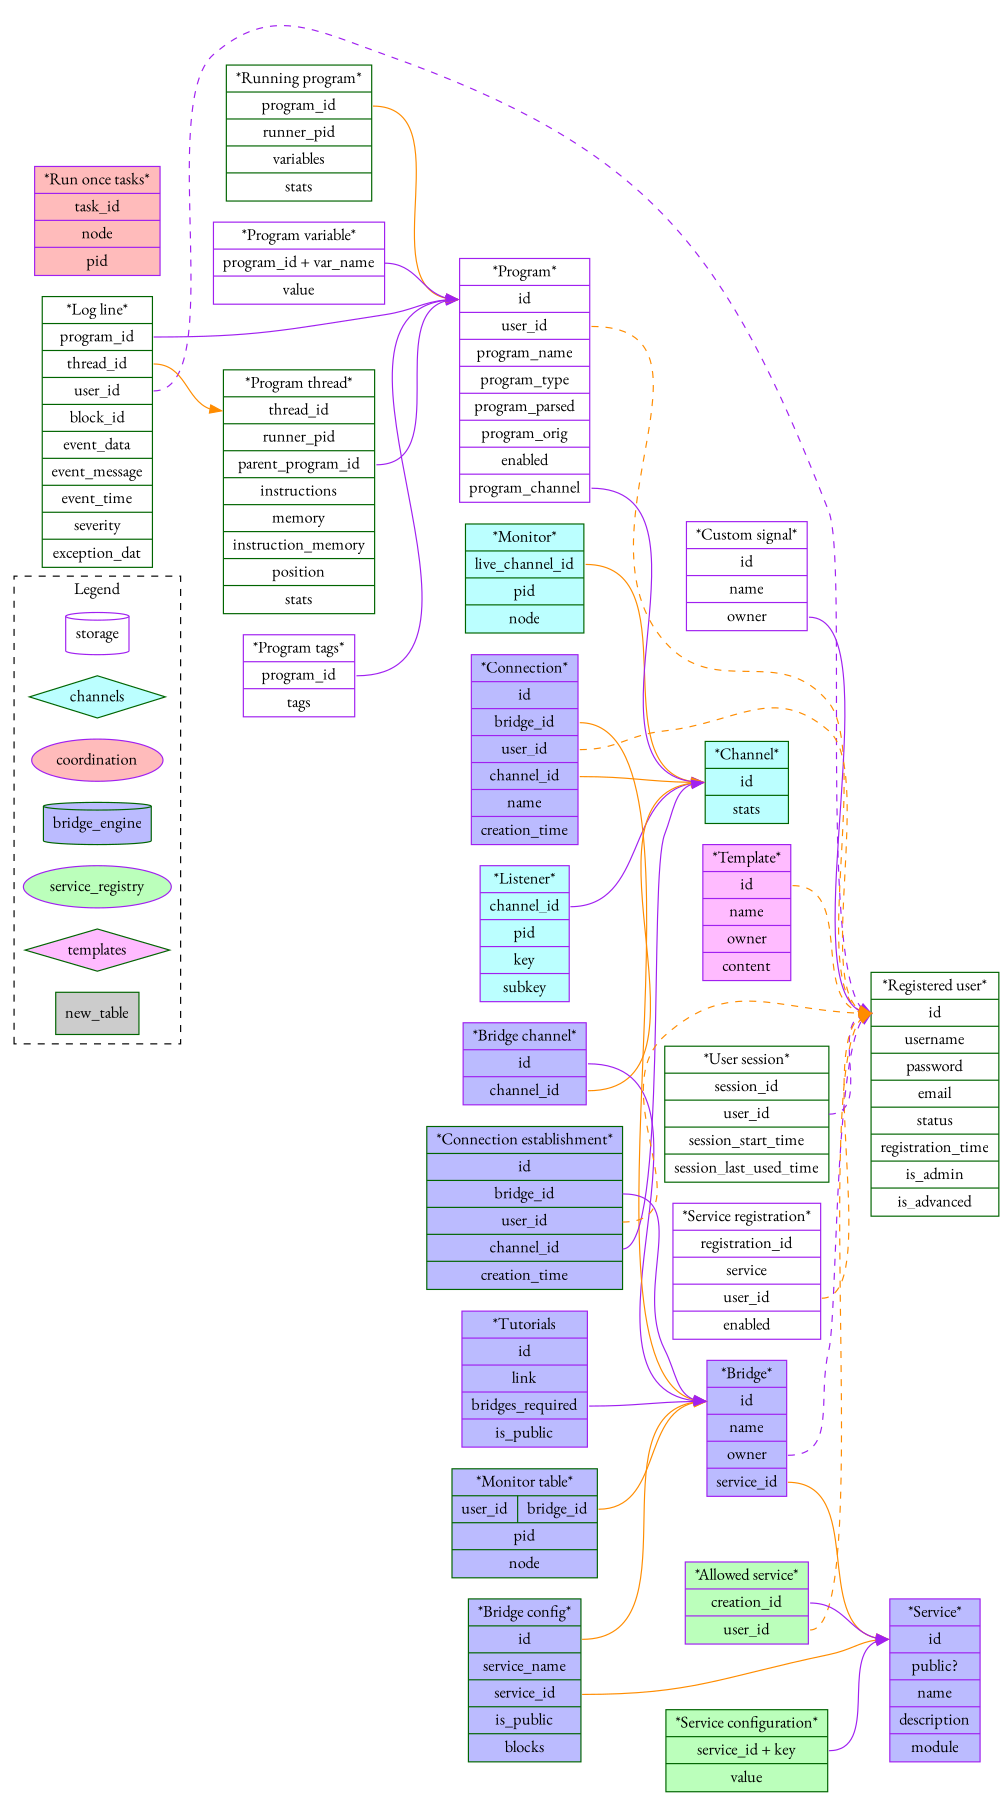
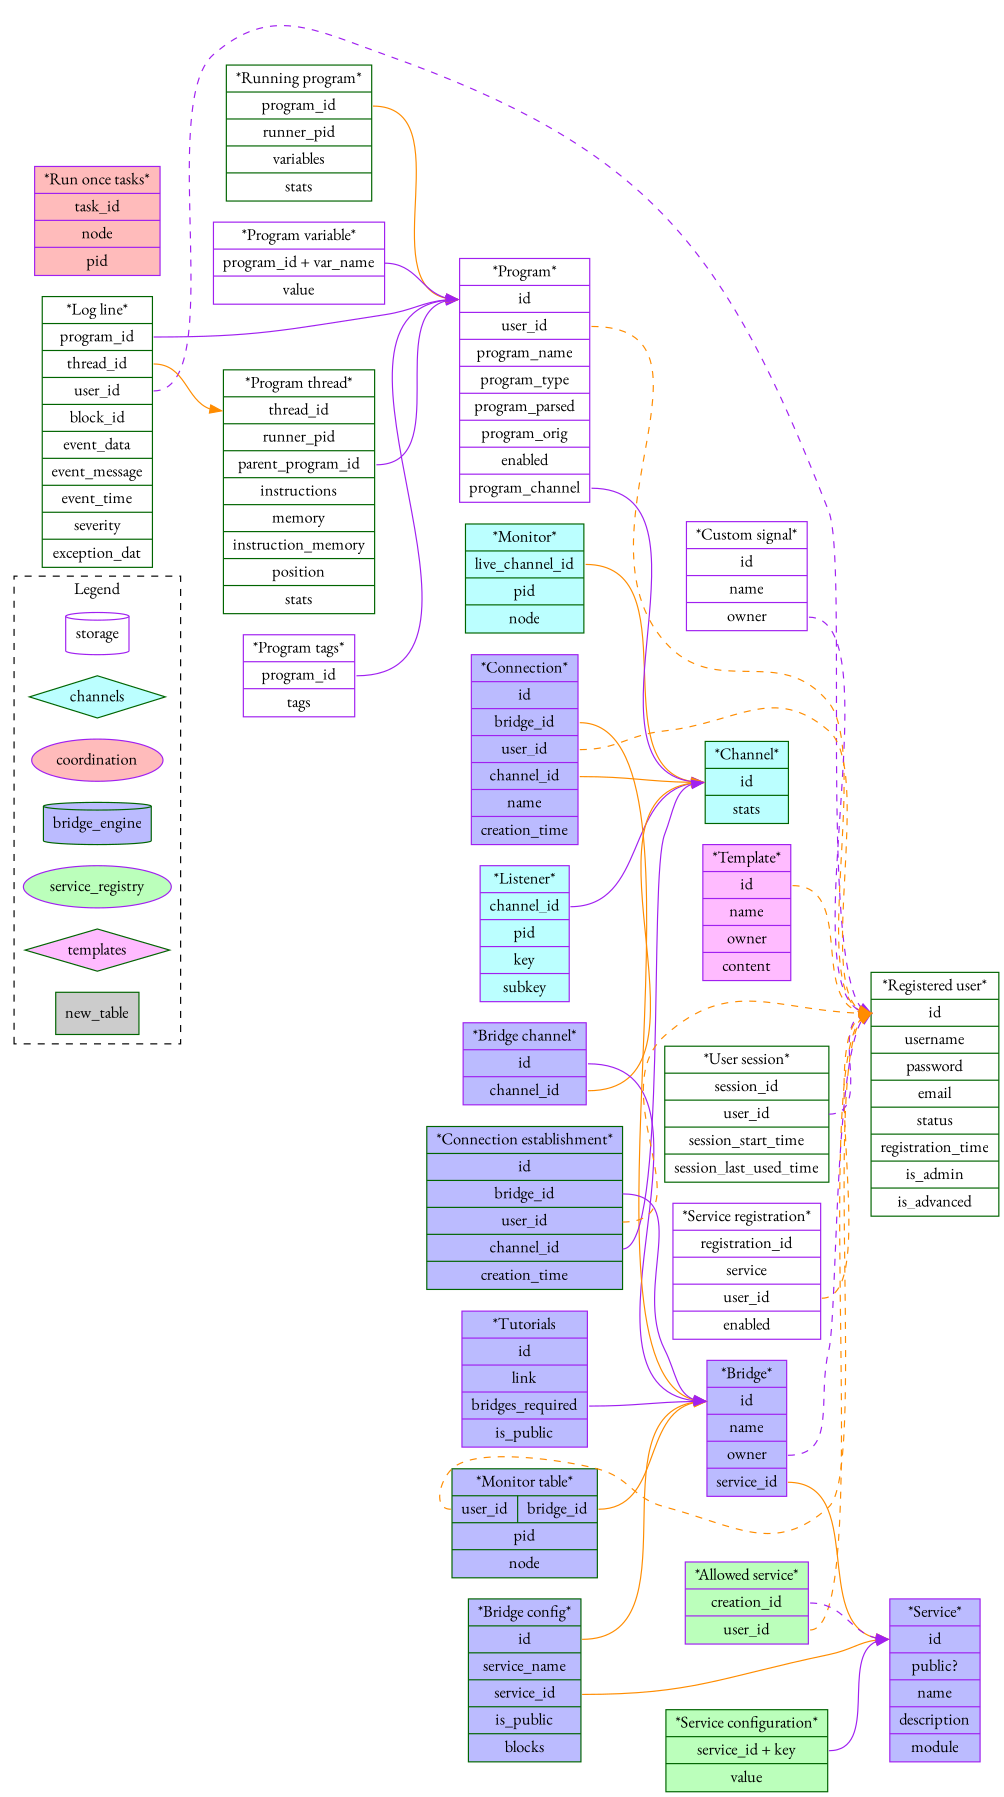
(844, 717) -> (844, 717)
none -> (807, 1523)
(842, 1615) -> (842, 1615)
